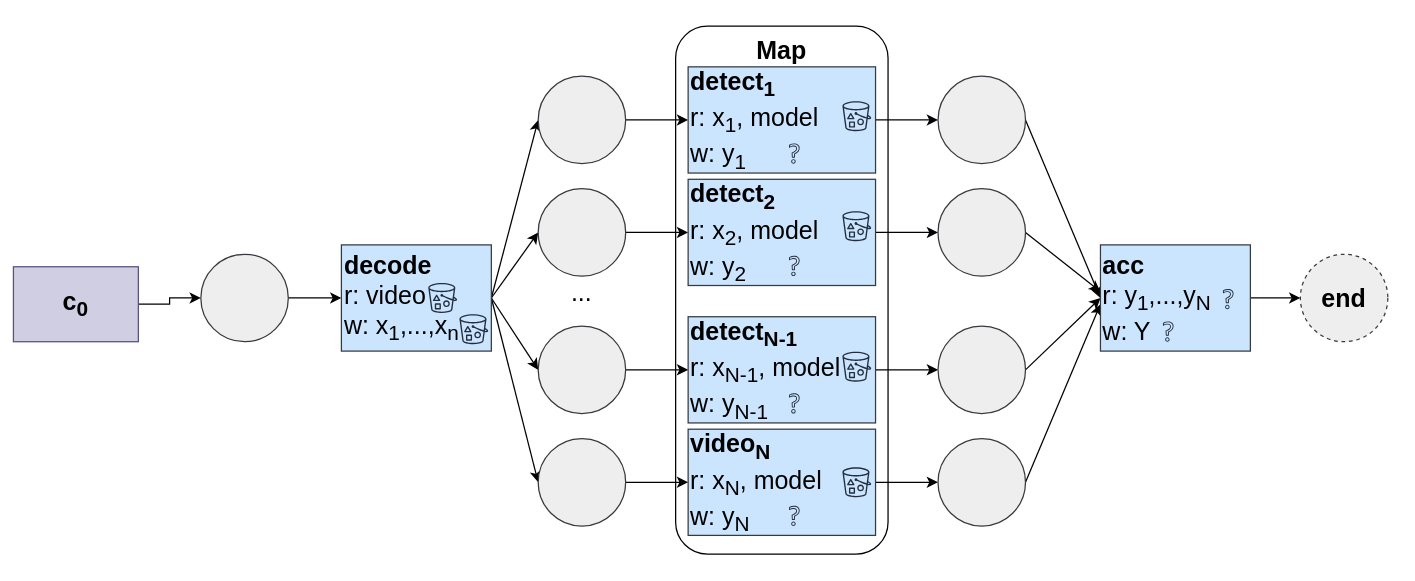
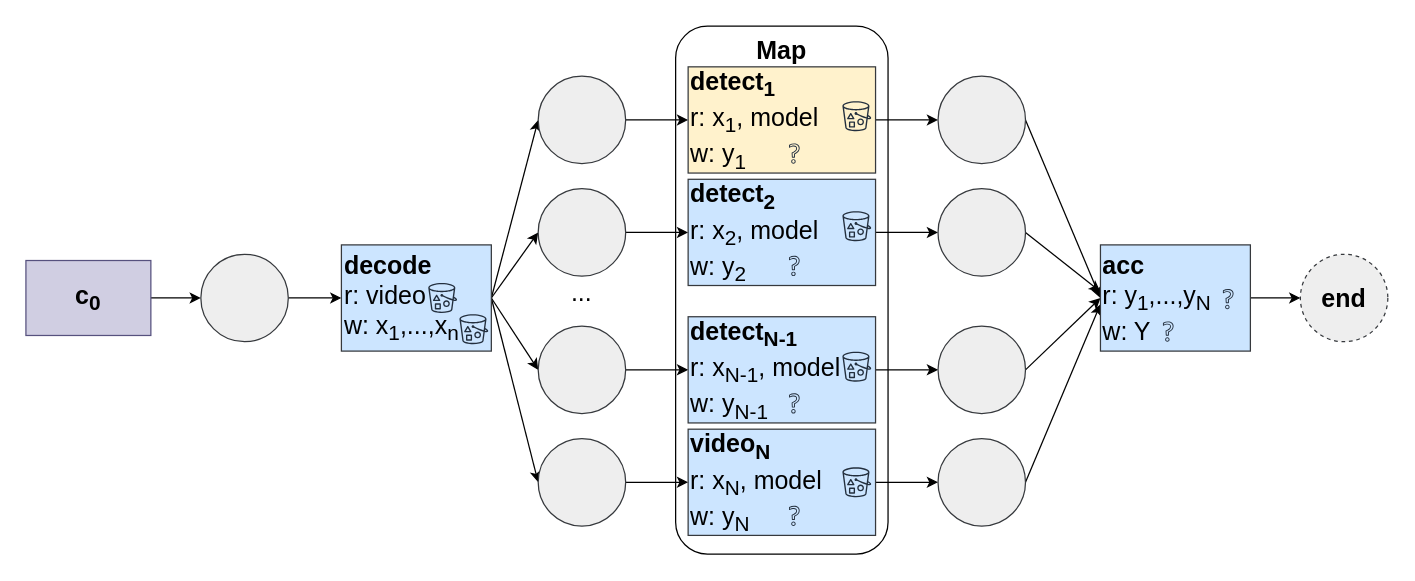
(782, 120) -> (782, 120)
(76, 304) -> (88, 298)
